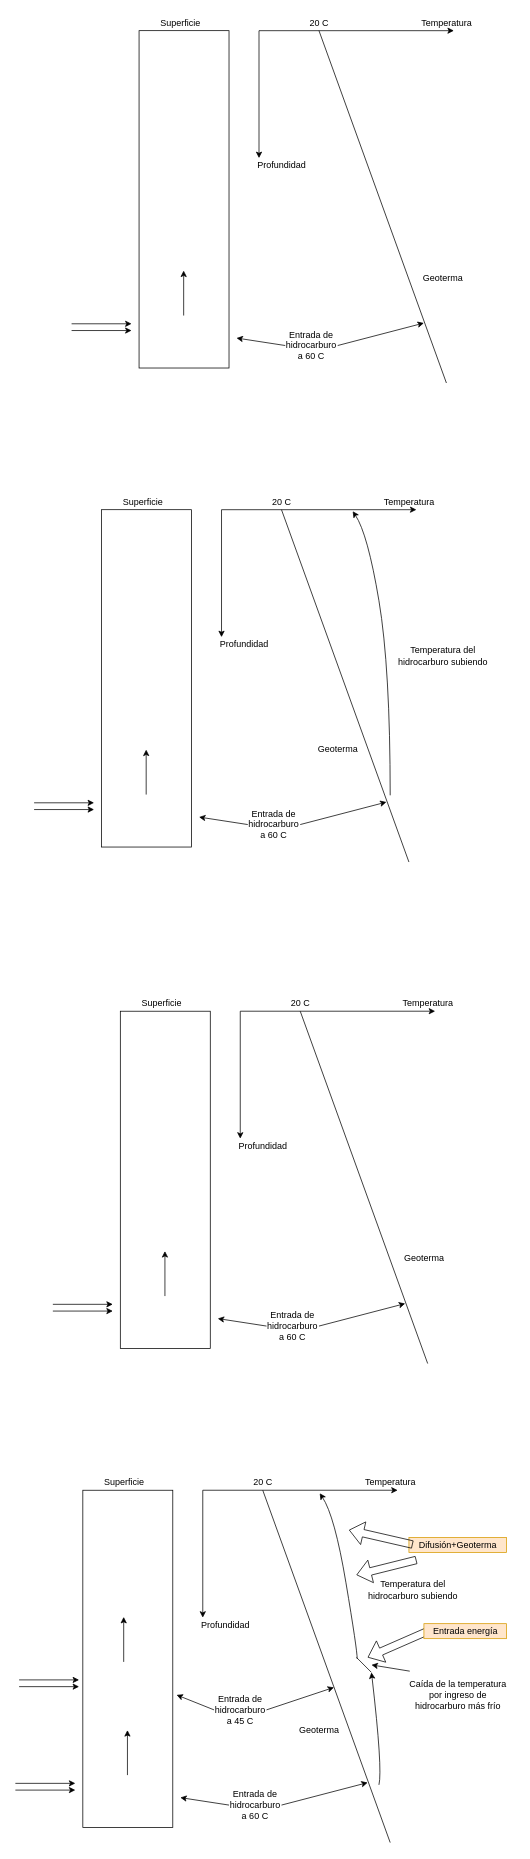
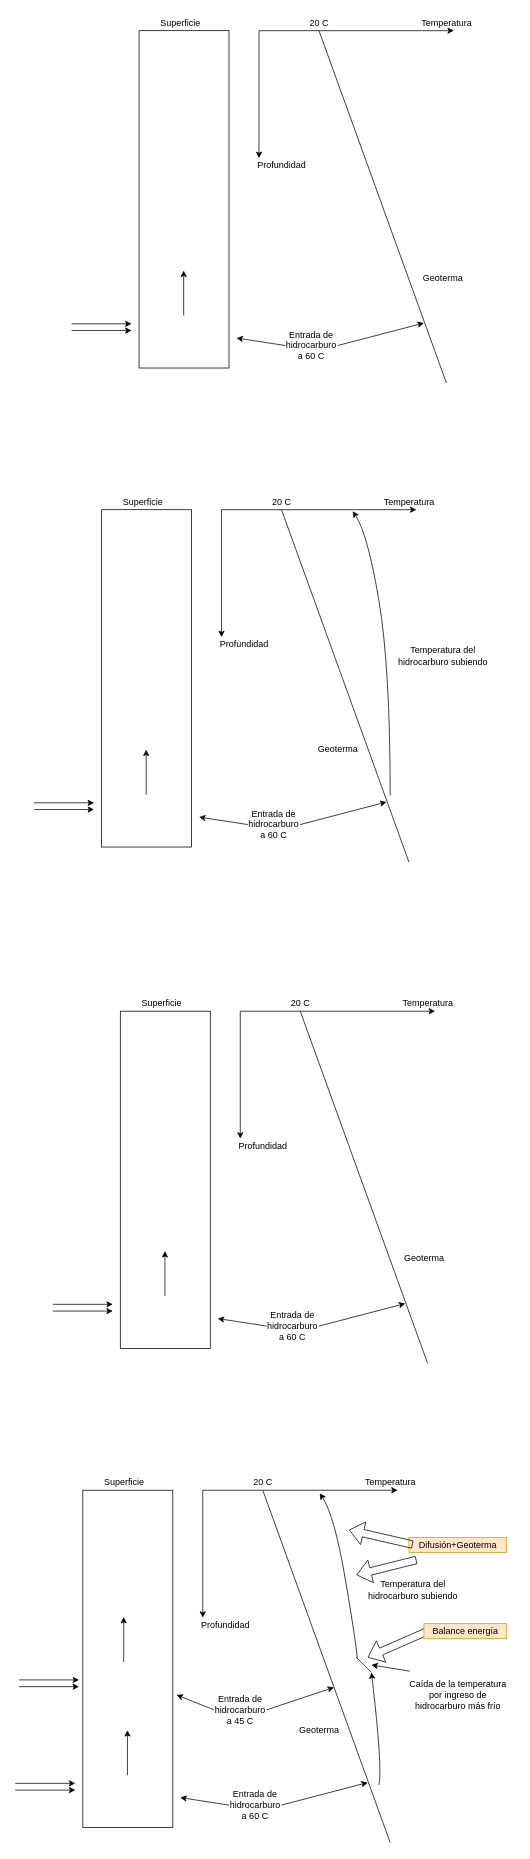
(466, 1632) -> (466, 1632)
